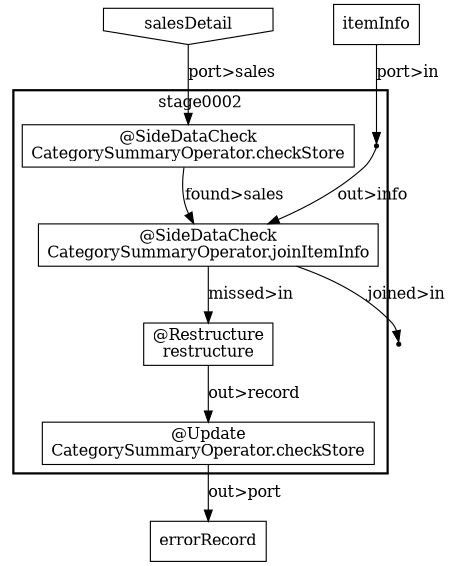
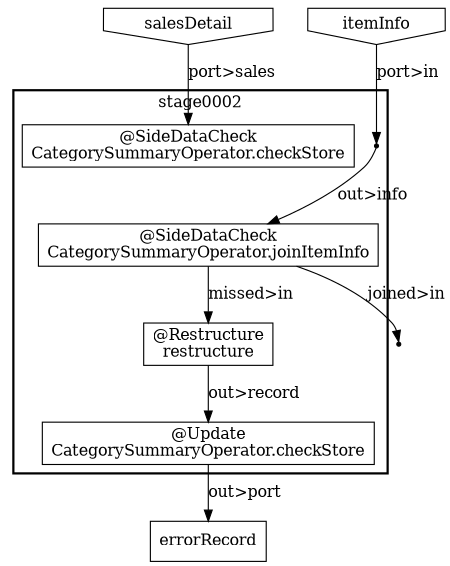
(376, 25) -> (376, 25)
(183, 191) -> none
